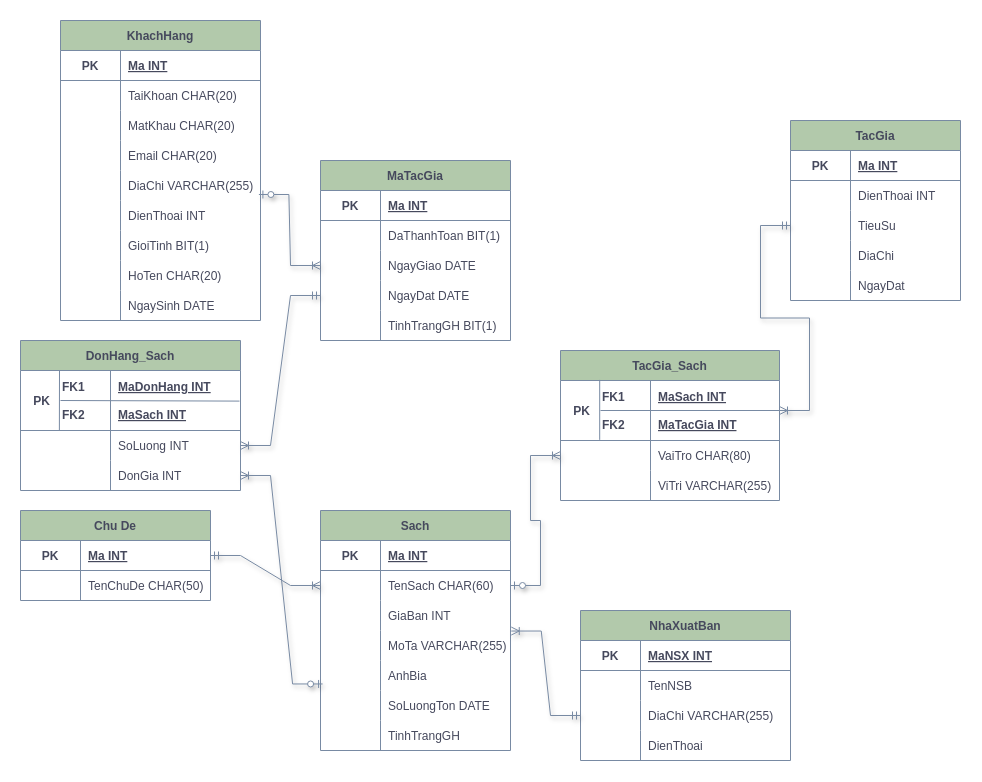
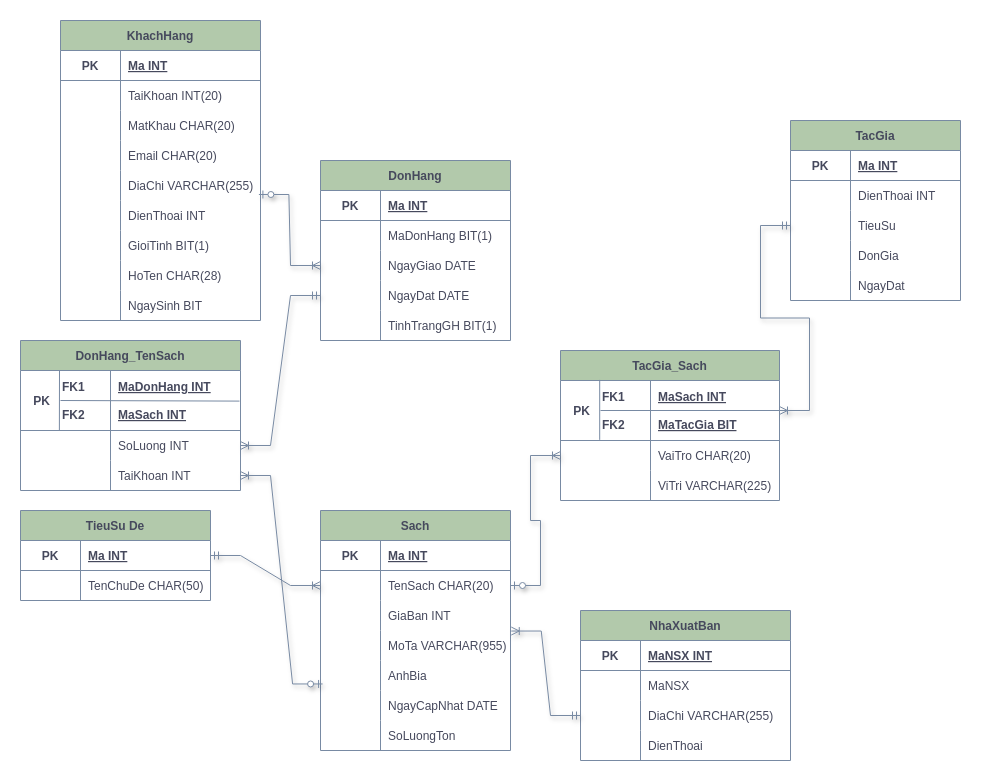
(182, 96) -> (179, 96)
(415, 176) -> (415, 176)
(447, 236) -> (440, 236)
(875, 256) -> (877, 256)
(173, 276) -> (173, 276)
(169, 306) -> (165, 306)
(130, 356) -> (130, 356)
(690, 397) -> (690, 397)
(705, 456) -> (705, 456)
(148, 476) -> (155, 476)
(714, 486) -> (714, 486)
(115, 526) -> (115, 526)
(440, 586) -> (440, 586)
(444, 646) -> (444, 646)
(668, 686) -> (665, 686)
(437, 706) -> (440, 706)
(423, 736) -> (422, 736)
